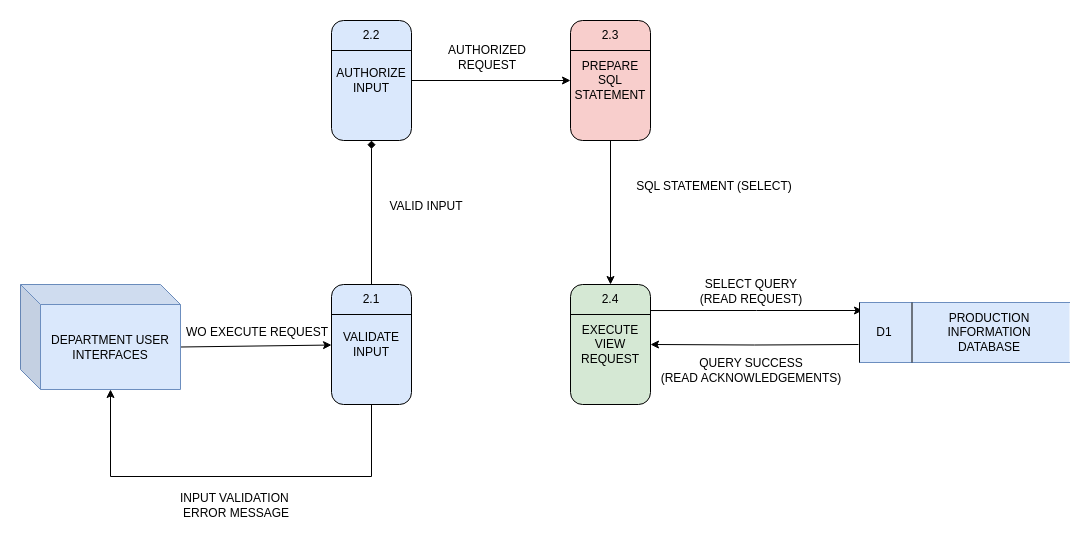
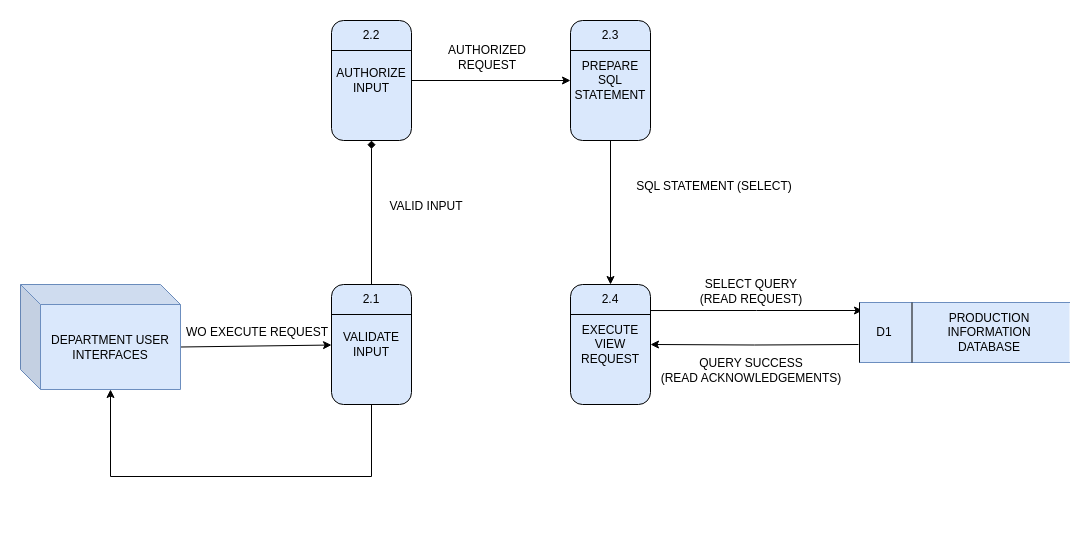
(611, 81) -> (611, 81)
(611, 345) -> (611, 345)
(237, 506) -> none
